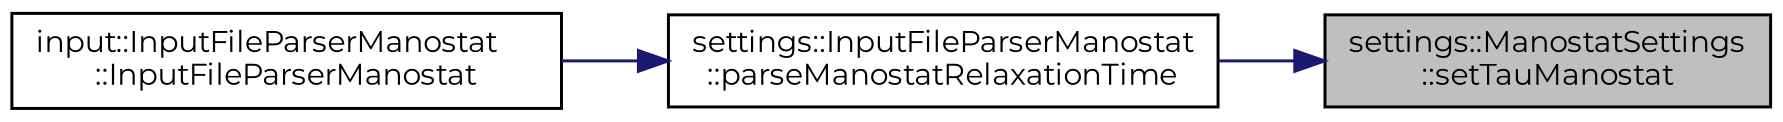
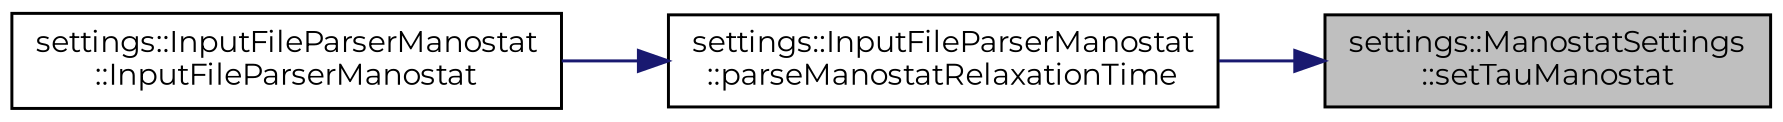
(287, 61) -> (287, 61)
